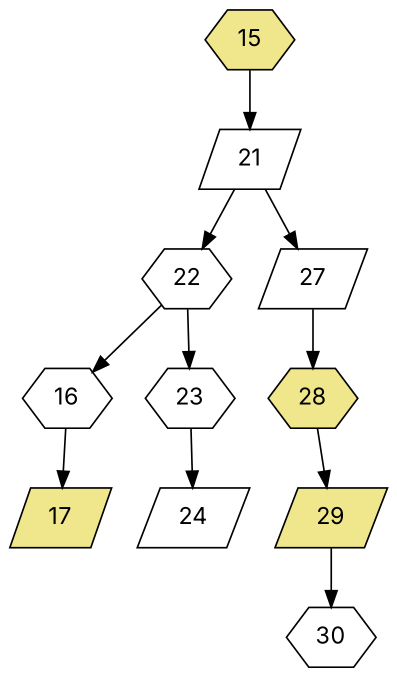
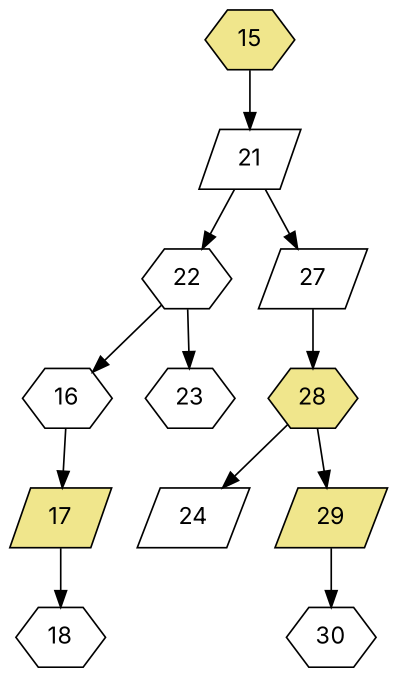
(192, 450) -> (261, 450)
none -> (61, 637)
